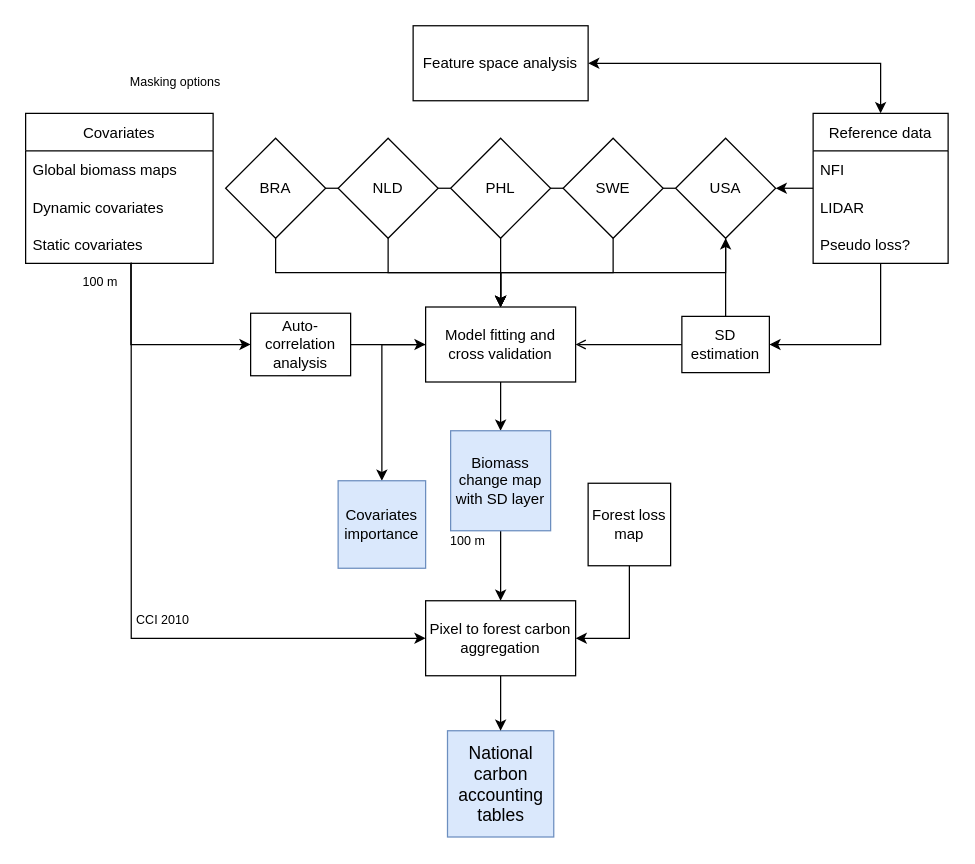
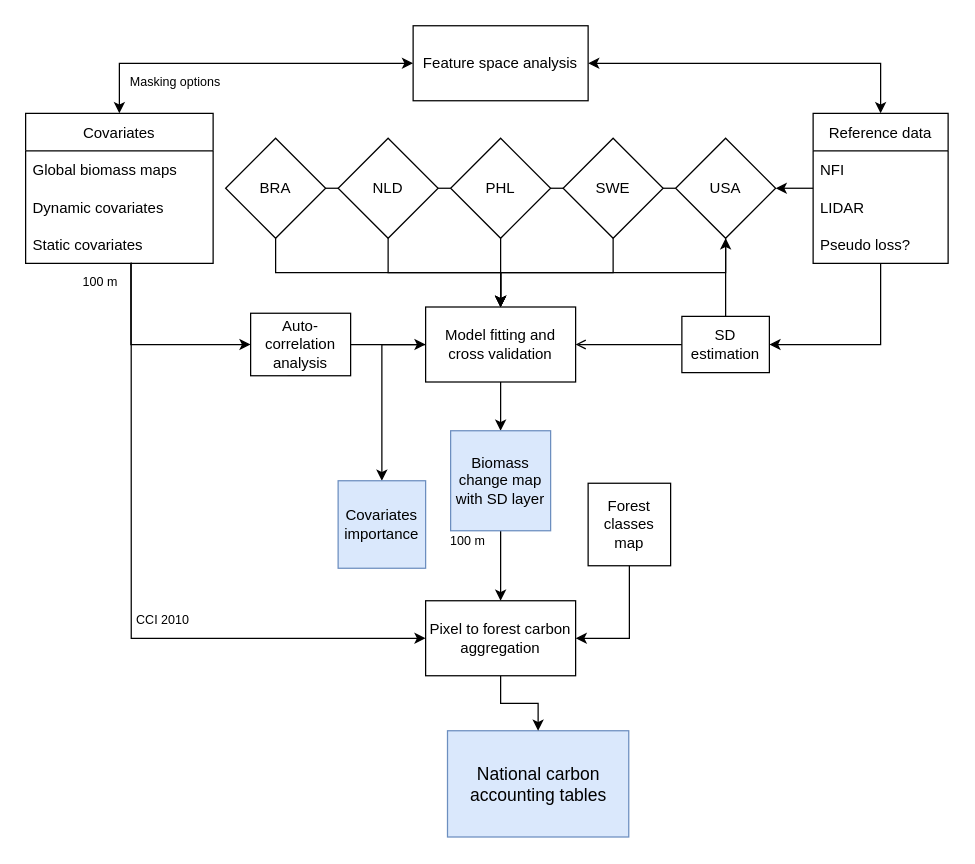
none -> (241, 63)
(629, 524) -> (629, 524)
(501, 784) -> (538, 784)
